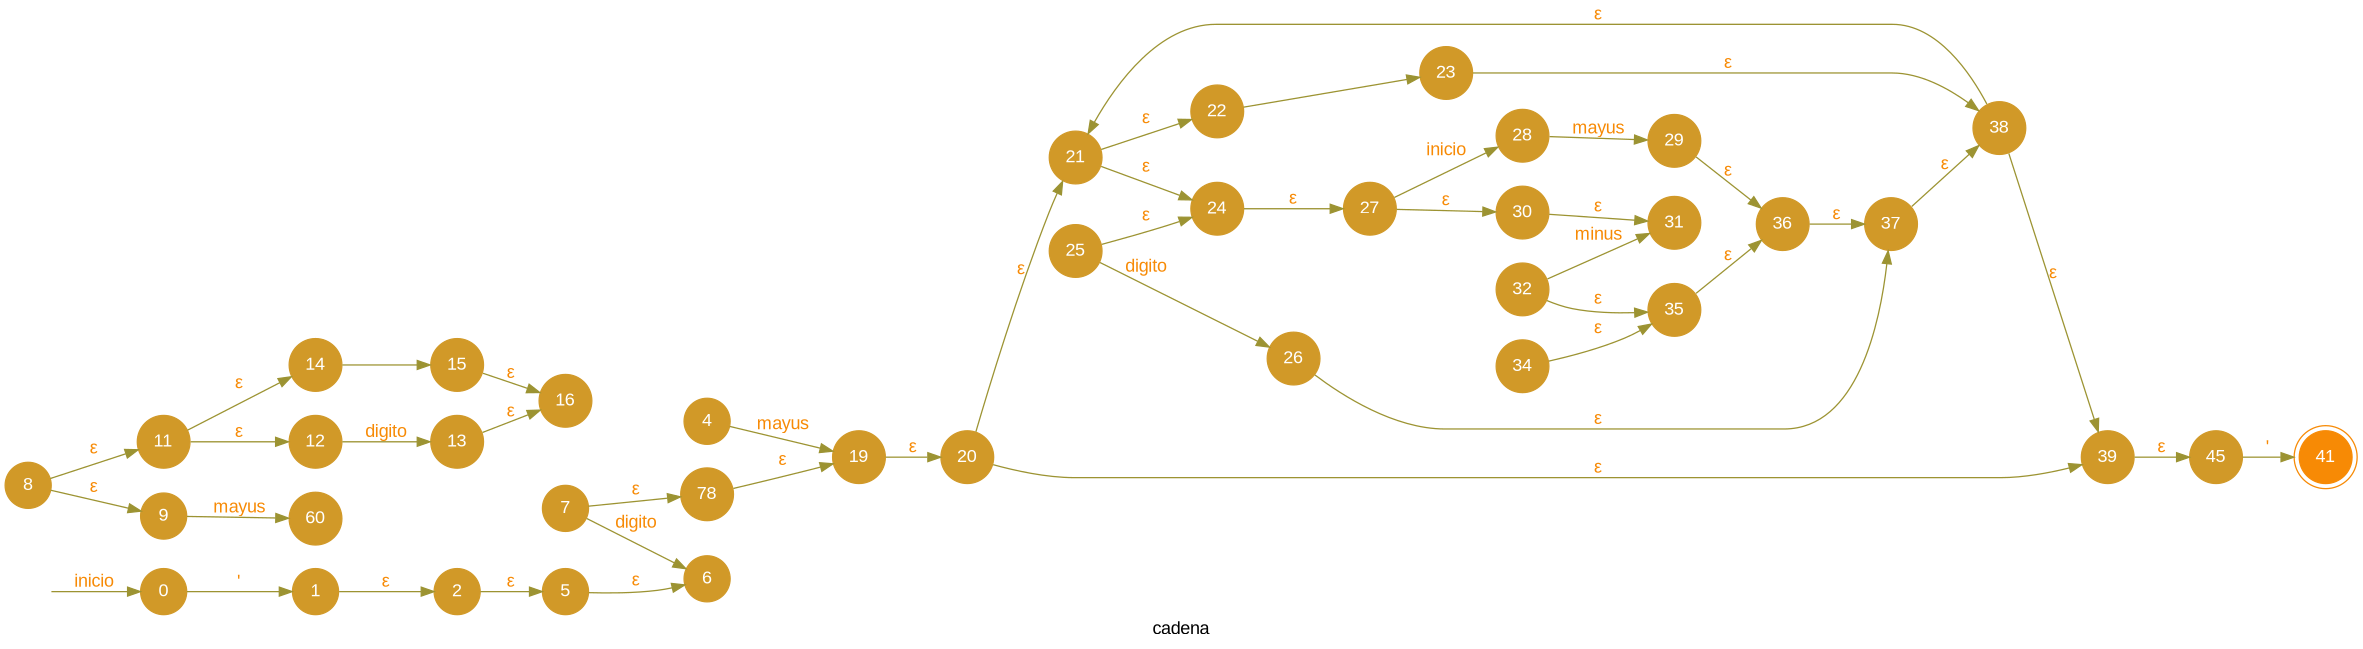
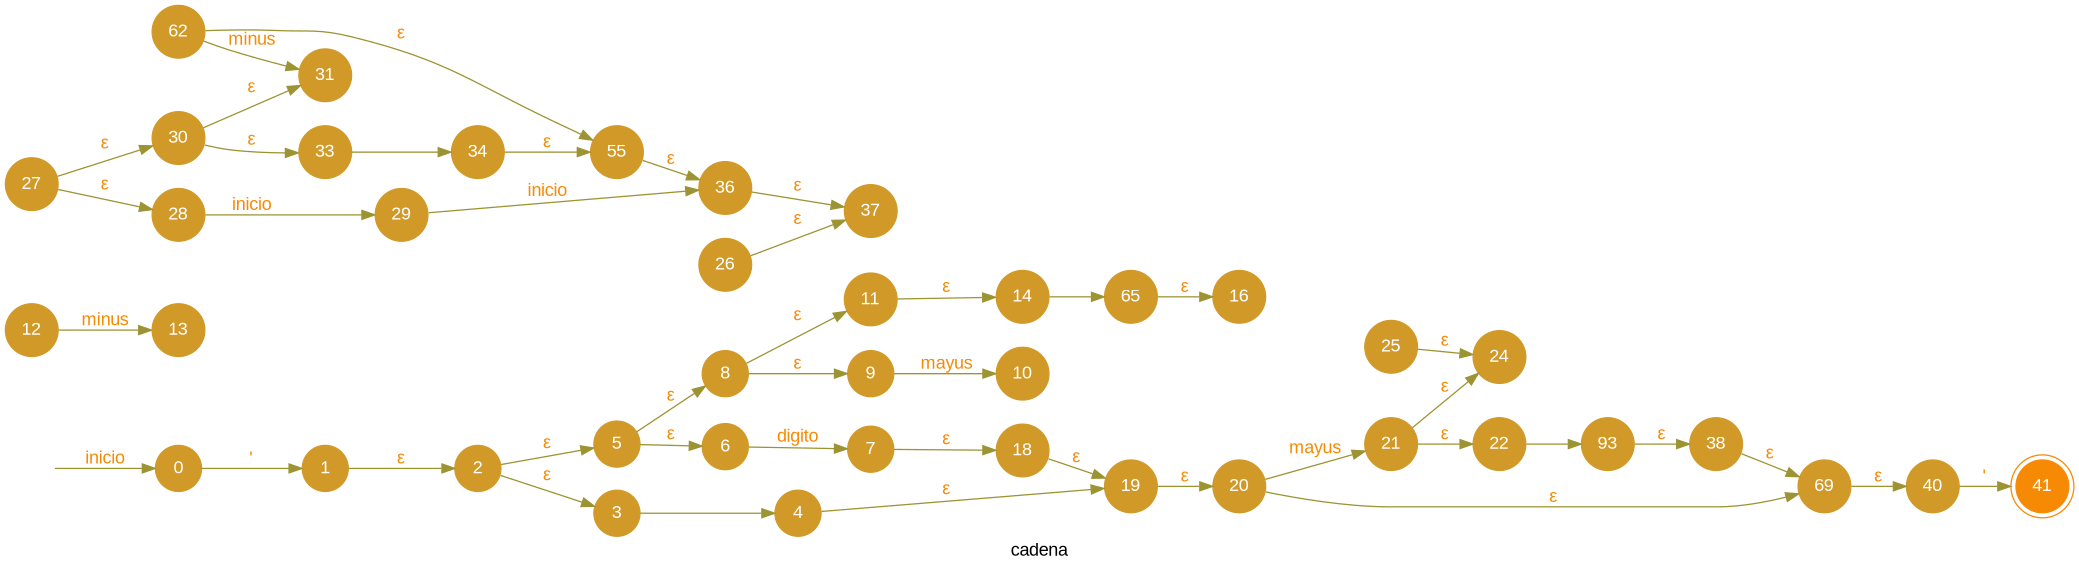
(1537, 24) -> none
(1446, 73) -> (1608, 444)
(1599, 129) -> (252, 205)
(1446, 150) -> (105, 185)
none -> (325, 152)
(1728, 171) -> (547, 191)
(1940, 180) -> none
(1287, 209) -> none
(1021, 270) -> (1315, 449)
(1523, 289) -> (178, 32)
(1179, 302) -> none
(1674, 310) -> (617, 152)
(457, 365) -> (1131, 297)
none -> (666, 413)
(505, 424) -> none
(783, 425) -> (947, 490)
(386, 432) -> (105, 321)
(233, 442) -> none
(2108, 457) -> (1824, 486)
(2216, 457) -> (1933, 486)
(707, 494) -> (1023, 450)
none -> (617, 513)
(316, 519) -> (1023, 374)
(631, 541) -> (792, 448)
